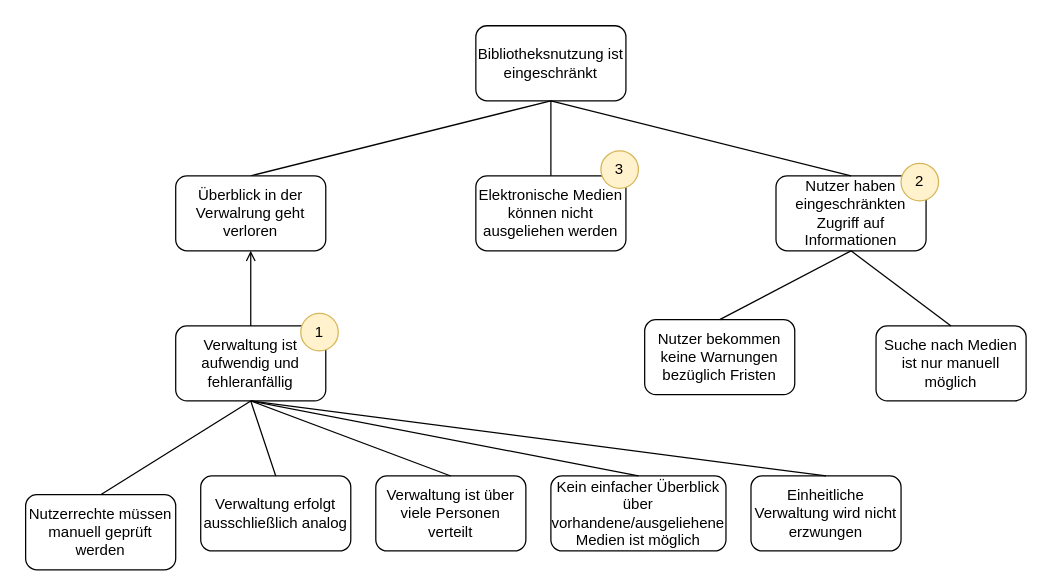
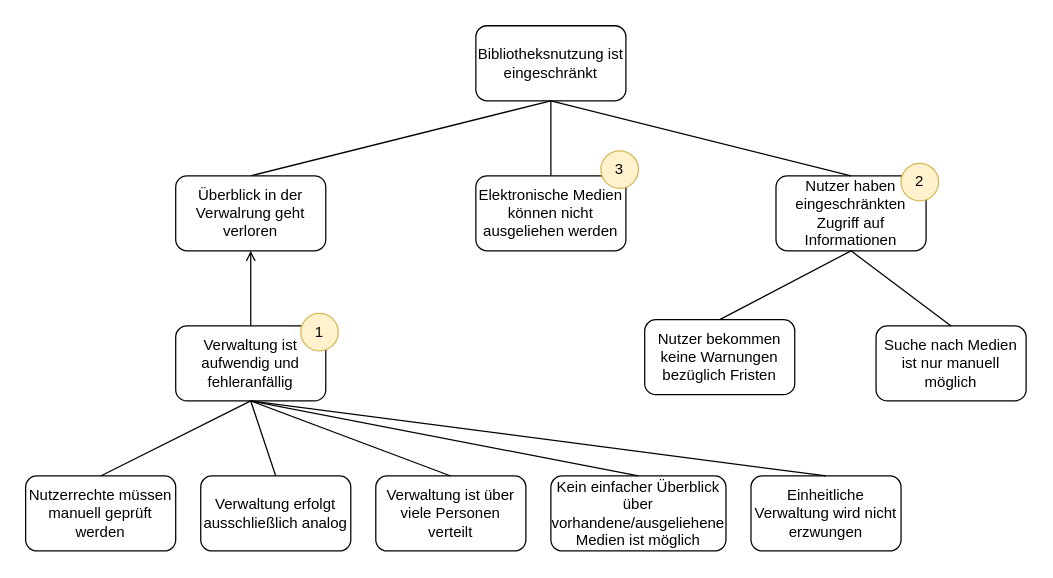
(101, 532) -> (101, 513)
